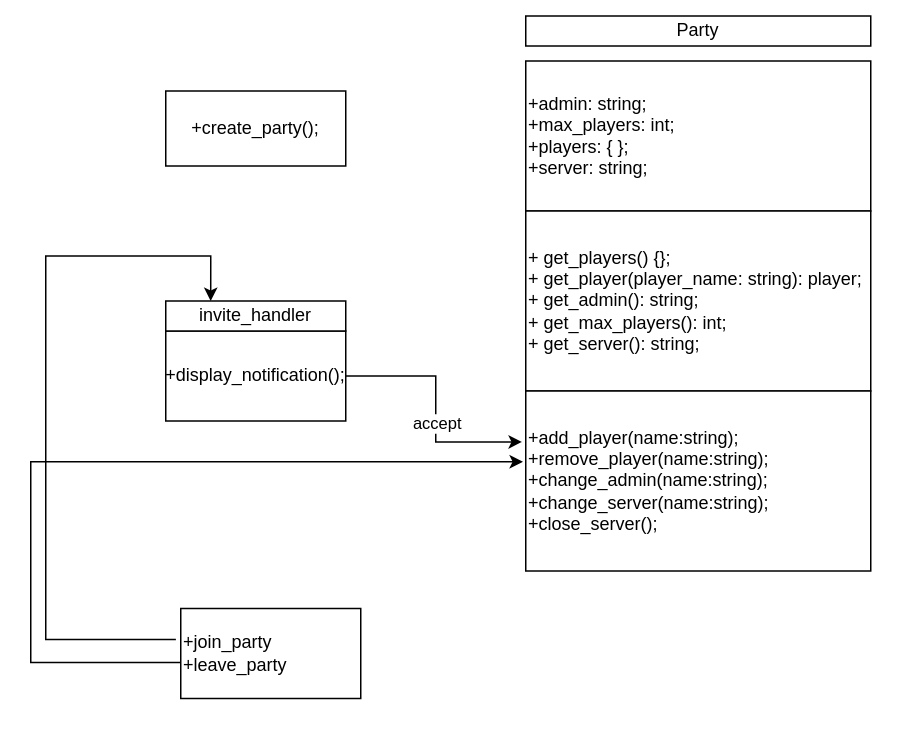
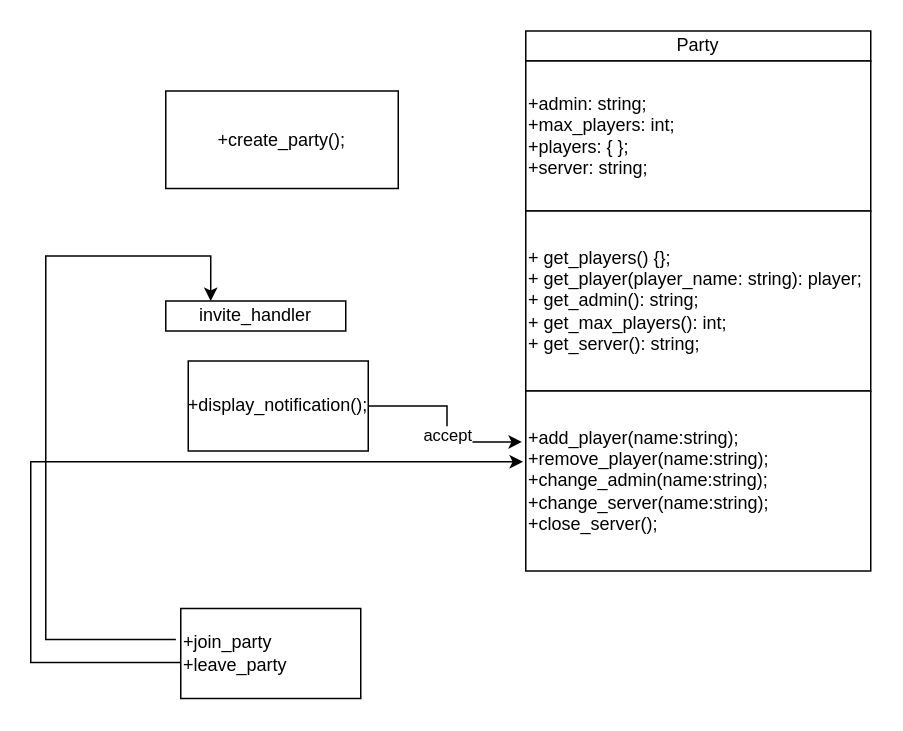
(698, 31) -> (698, 46)
(256, 128) -> (282, 140)
(256, 376) -> (278, 406)
